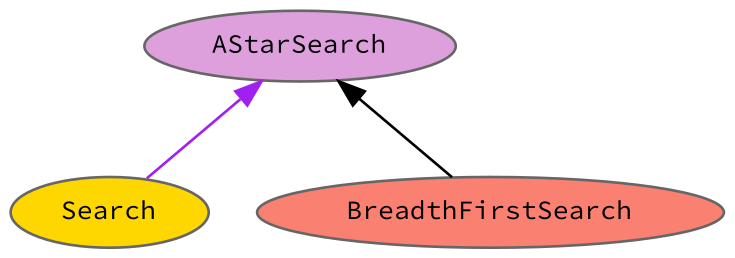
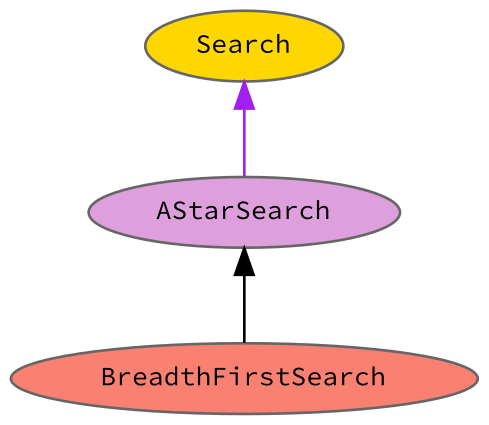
(194, 139) -> (244, 143)
